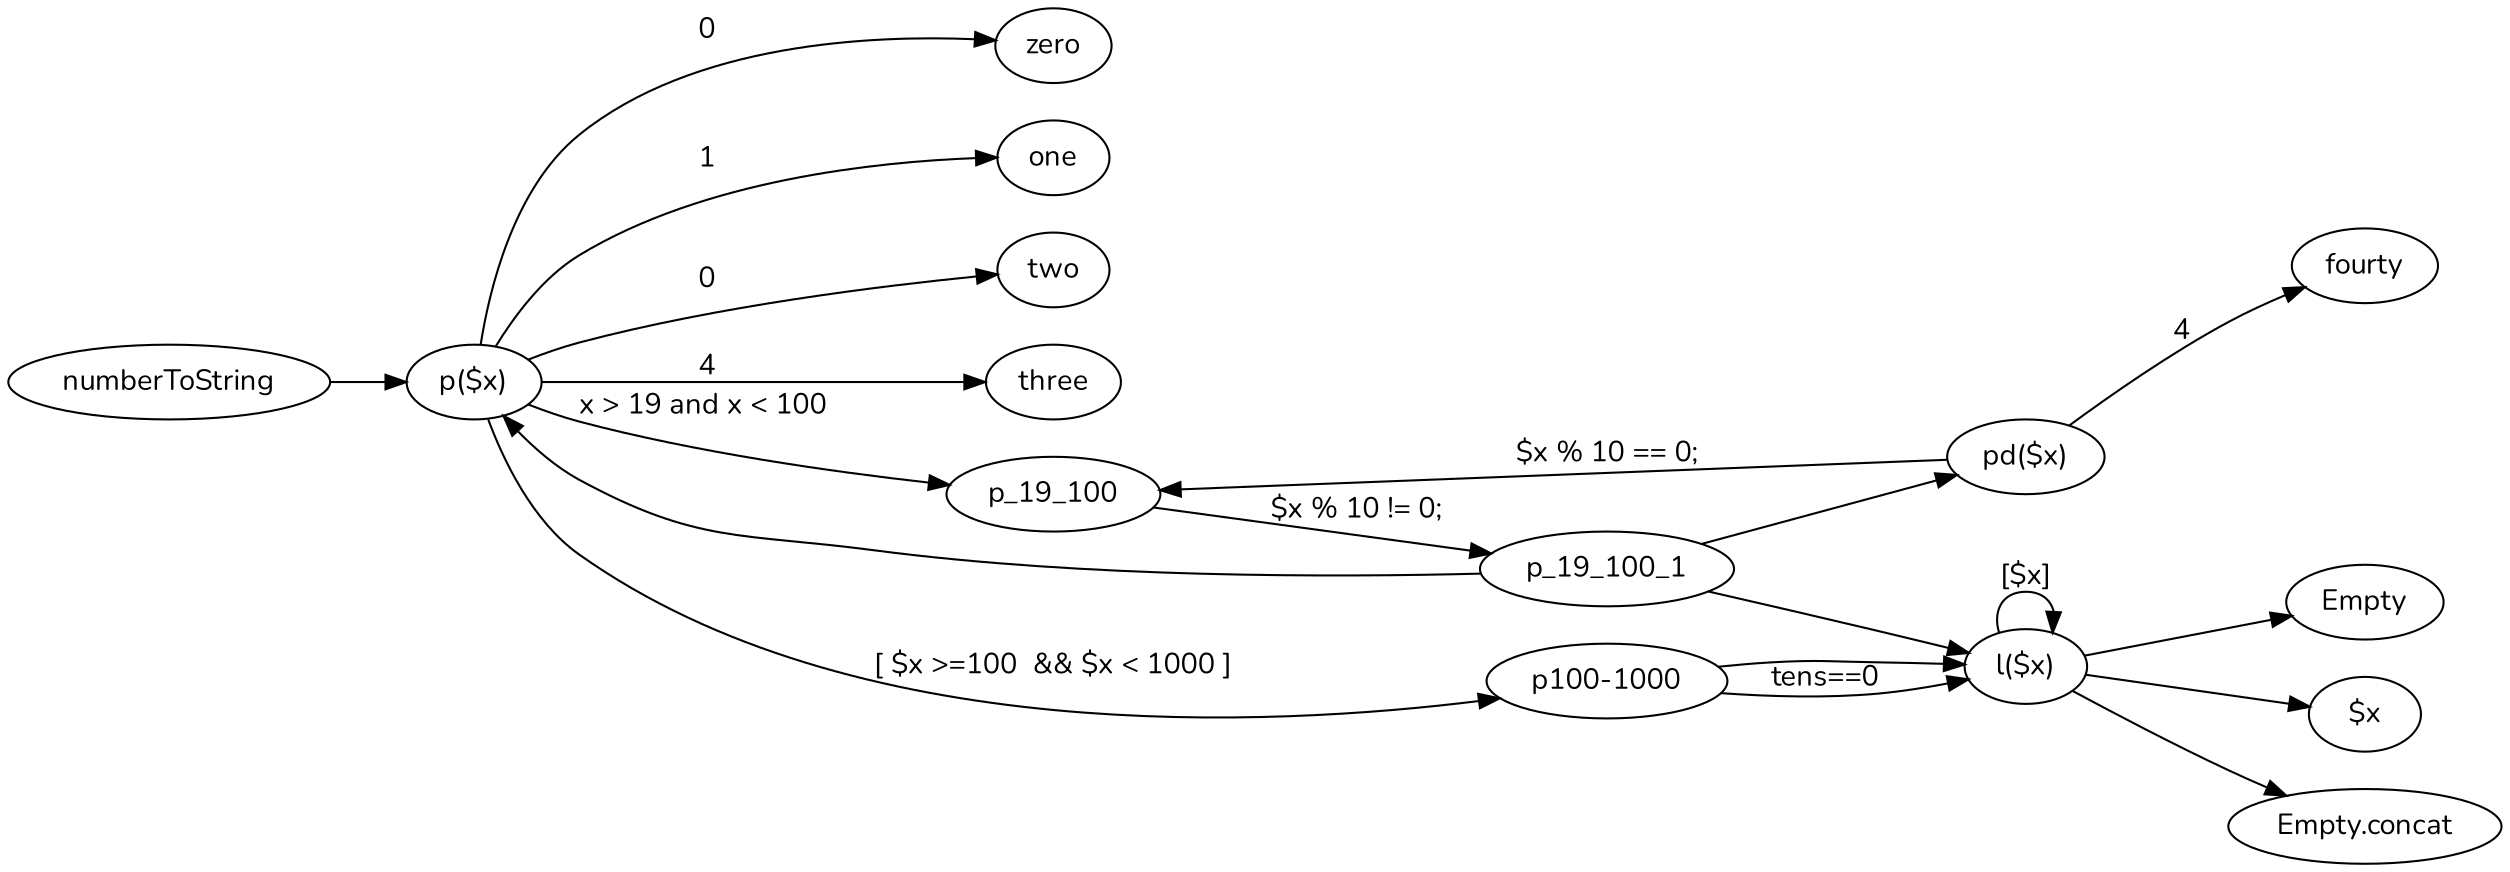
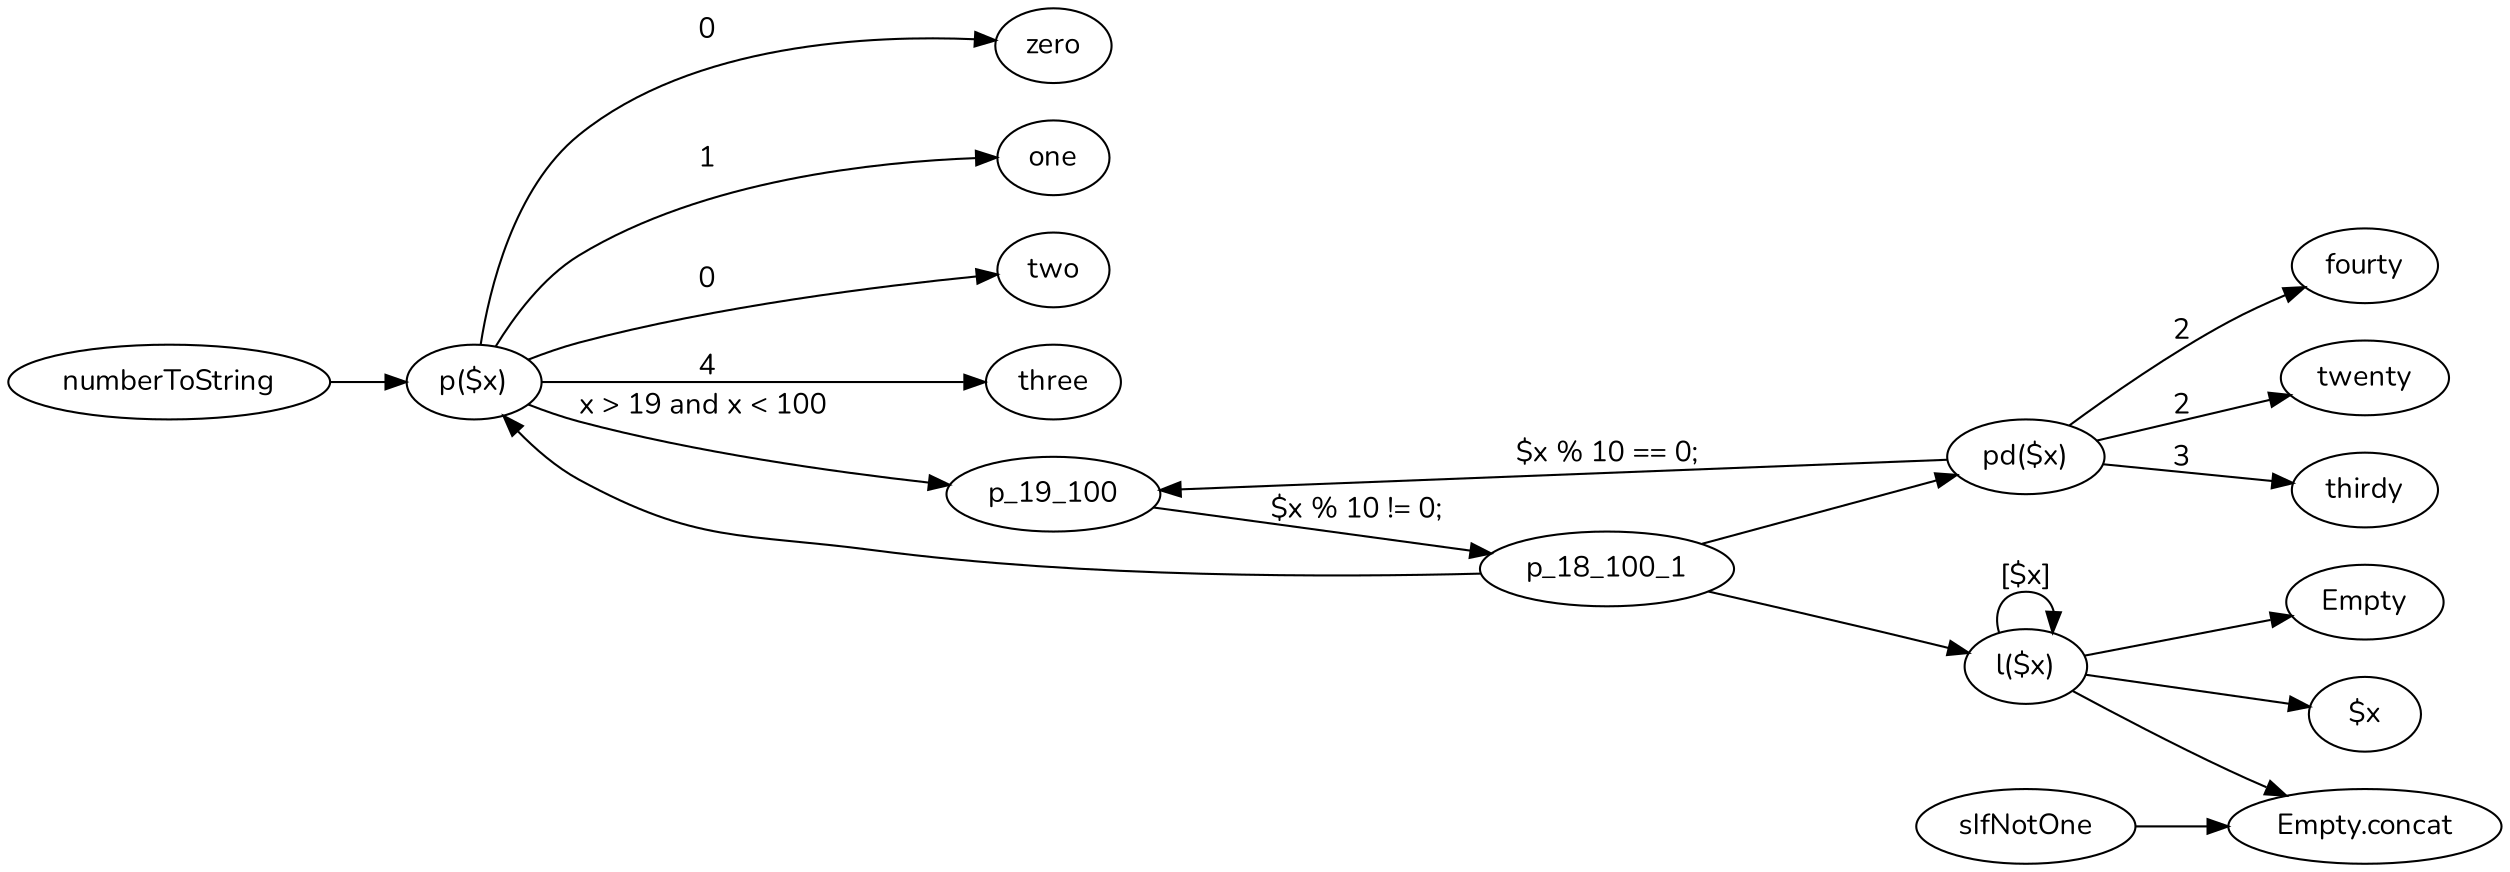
(2182, 331) -> (2182, 331)
none -> (2365, 378)
none -> (2365, 490)
(1607, 569) -> (1607, 569)
(1607, 681) -> none
none -> (2026, 826)
